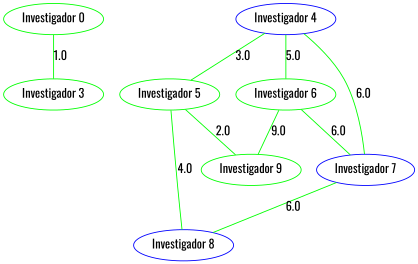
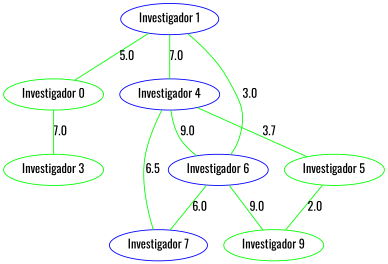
none -> (170, 19)
(61, 57) -> (61, 132)
(243, 57) -> (269, 132)
(294, 57) -> (188, 132)
(286, 94) -> (218, 170)
(364, 94) -> (153, 170)
(184, 245) -> none
